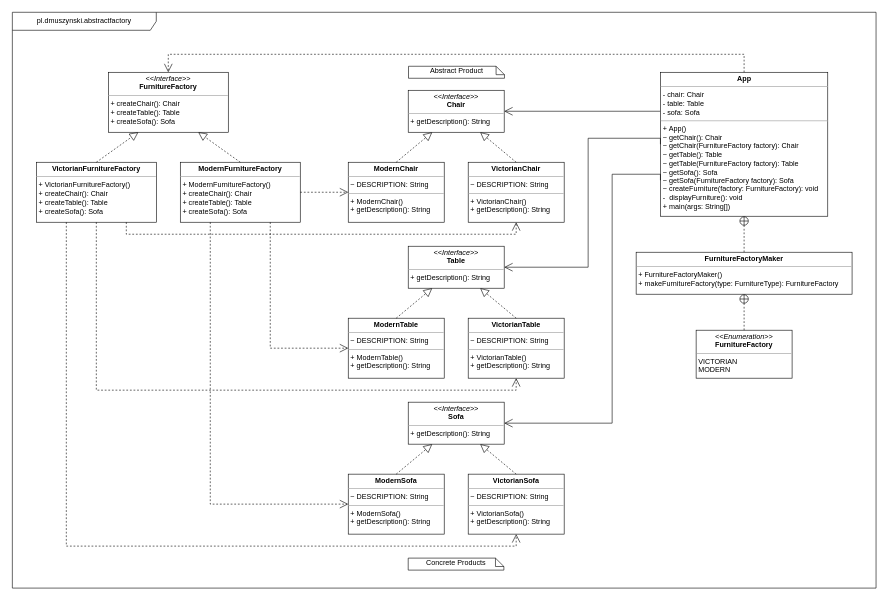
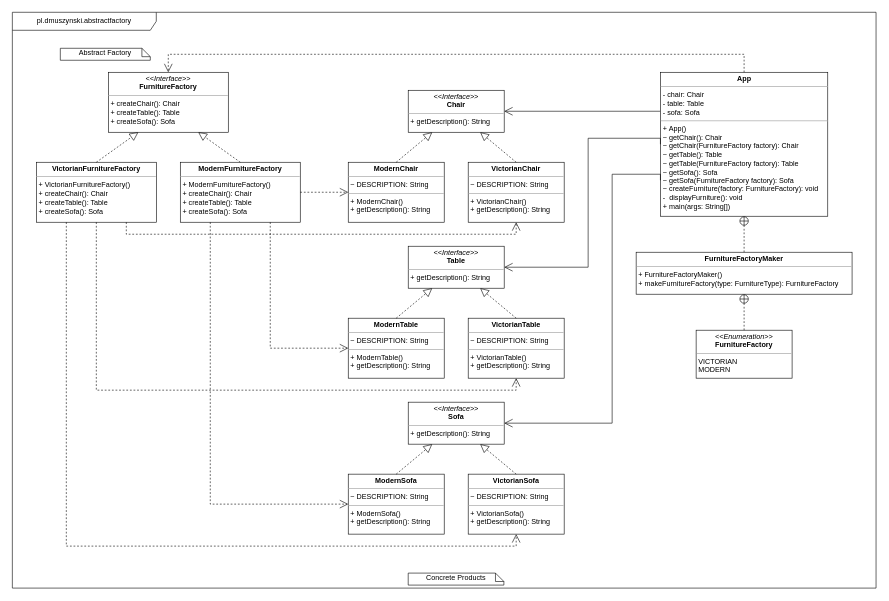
none -> (105, 54)
(457, 72) -> none
(456, 564) -> (456, 579)
